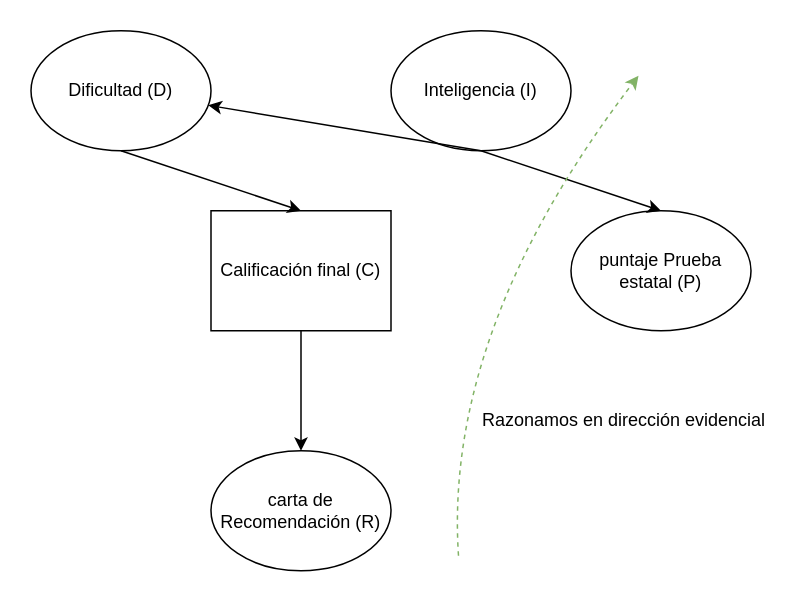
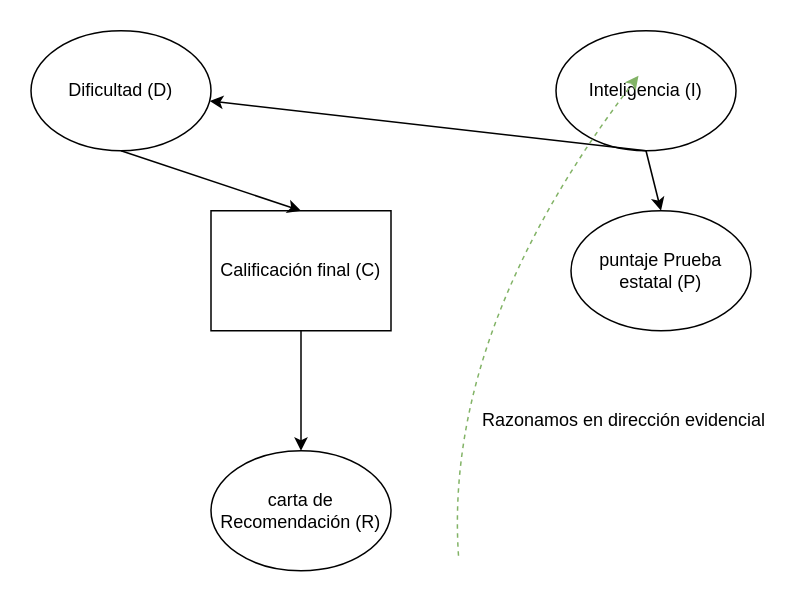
(481, 91) -> (646, 91)
